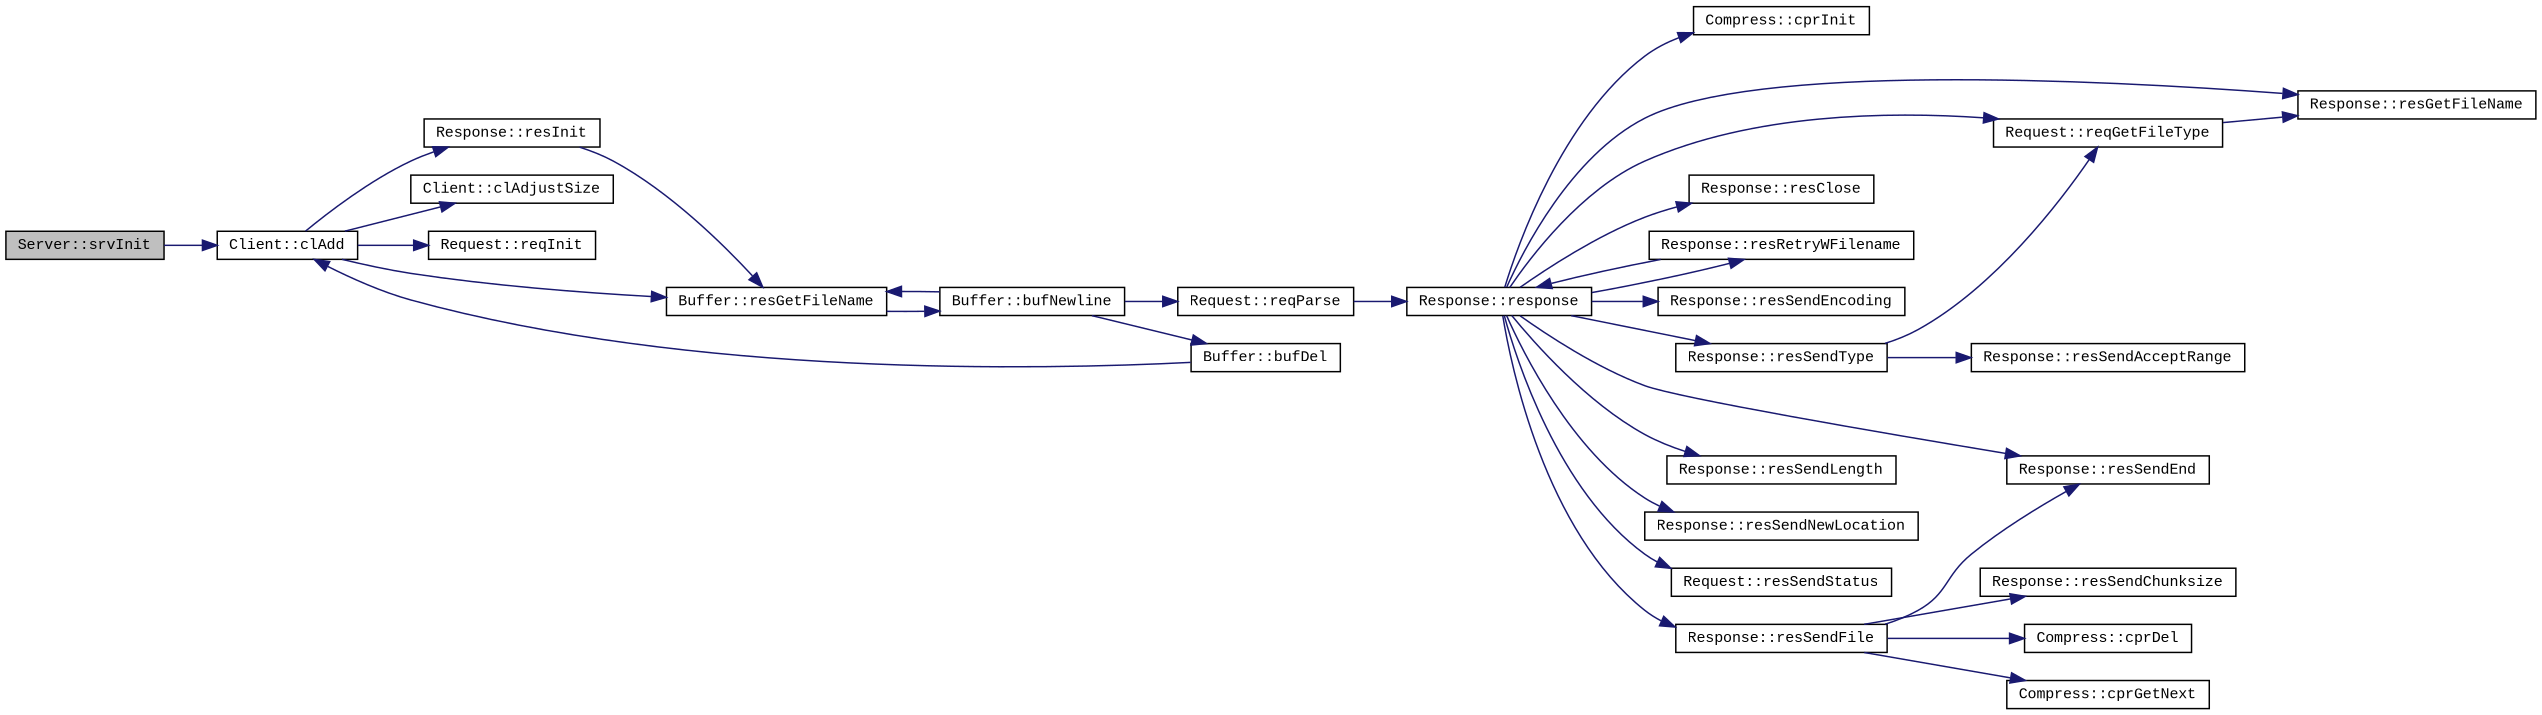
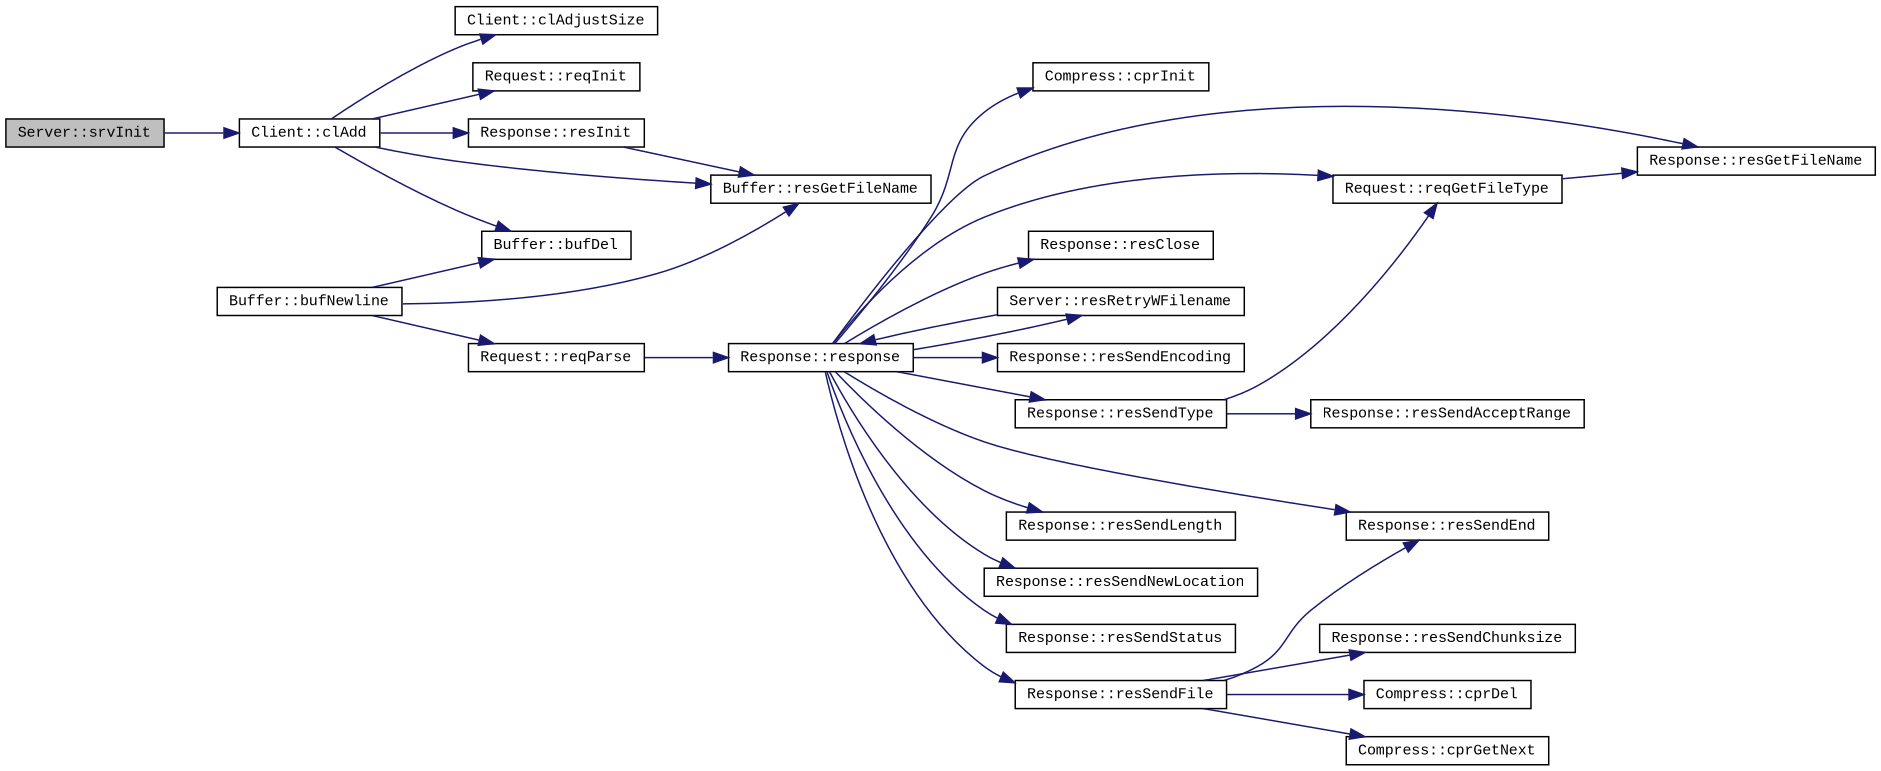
(1781, 245) -> (1121, 301)
(906, 311) -> none
(754, 356) -> (414, 190)
(1781, 582) -> (1121, 638)
